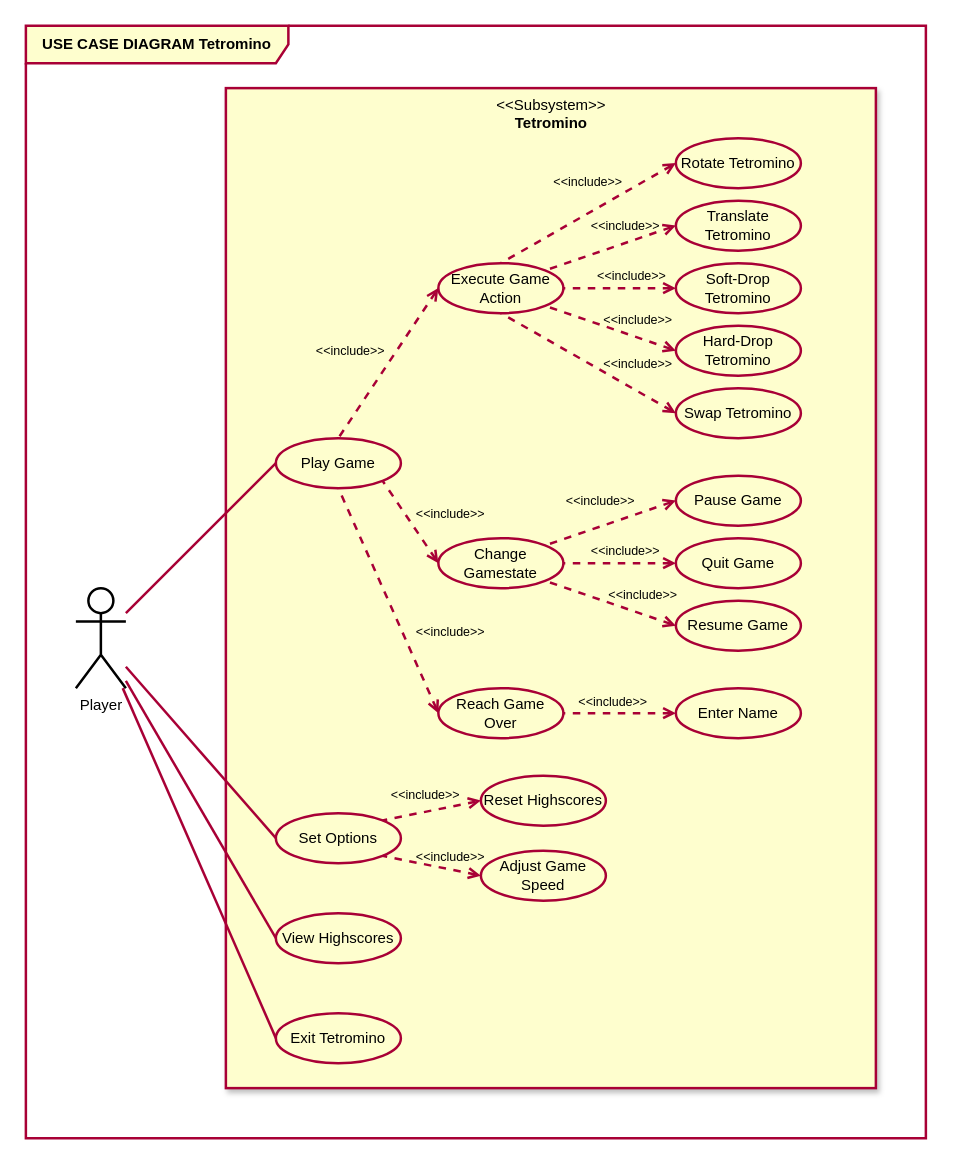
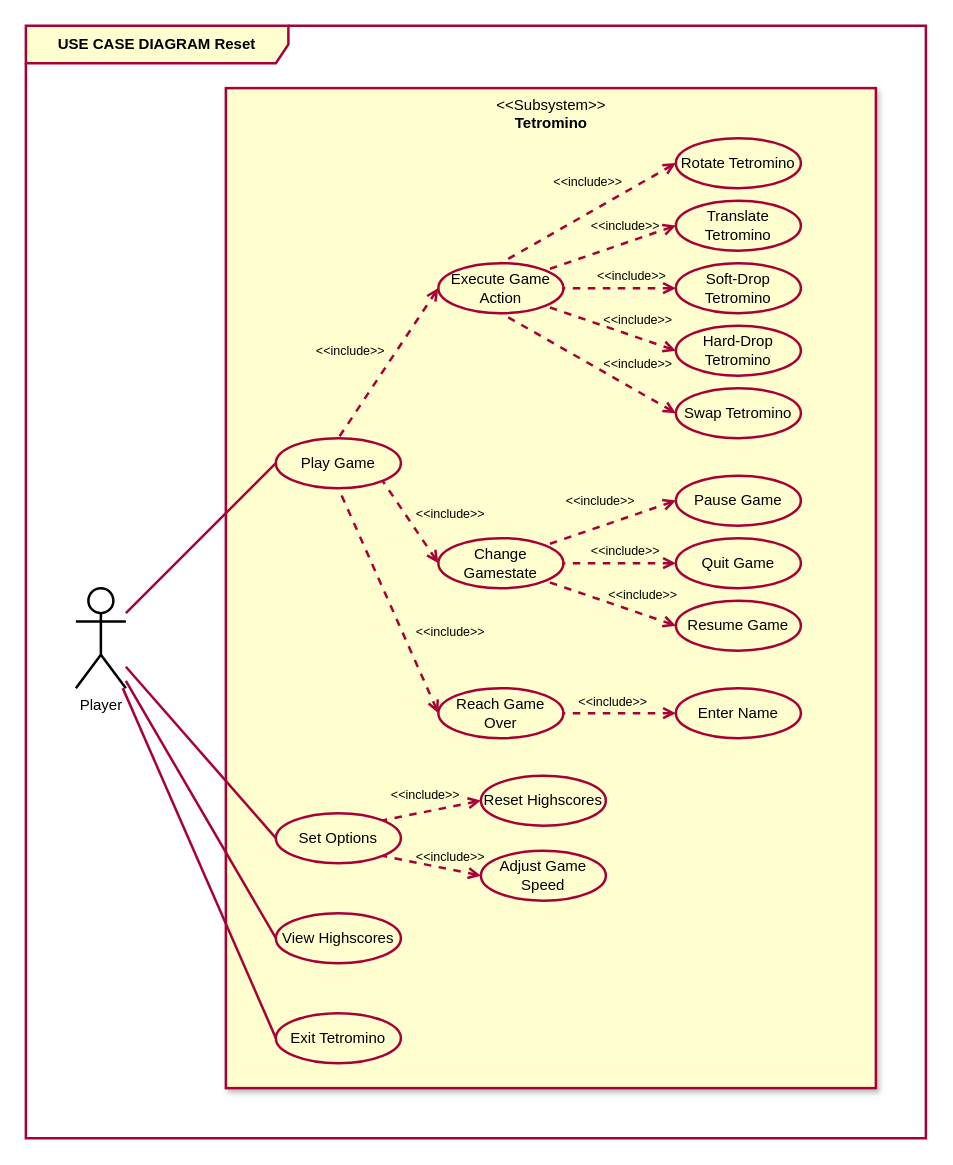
(157, 44) -> (157, 44)
